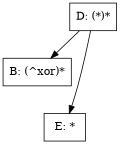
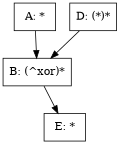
none -> (35, 17)
(82, 69) -> (49, 96)
